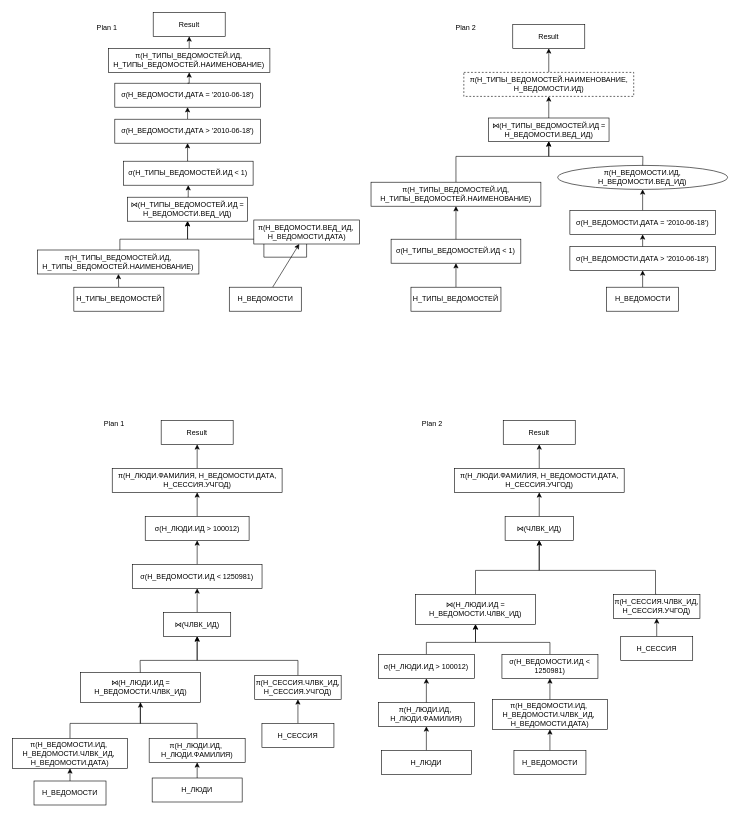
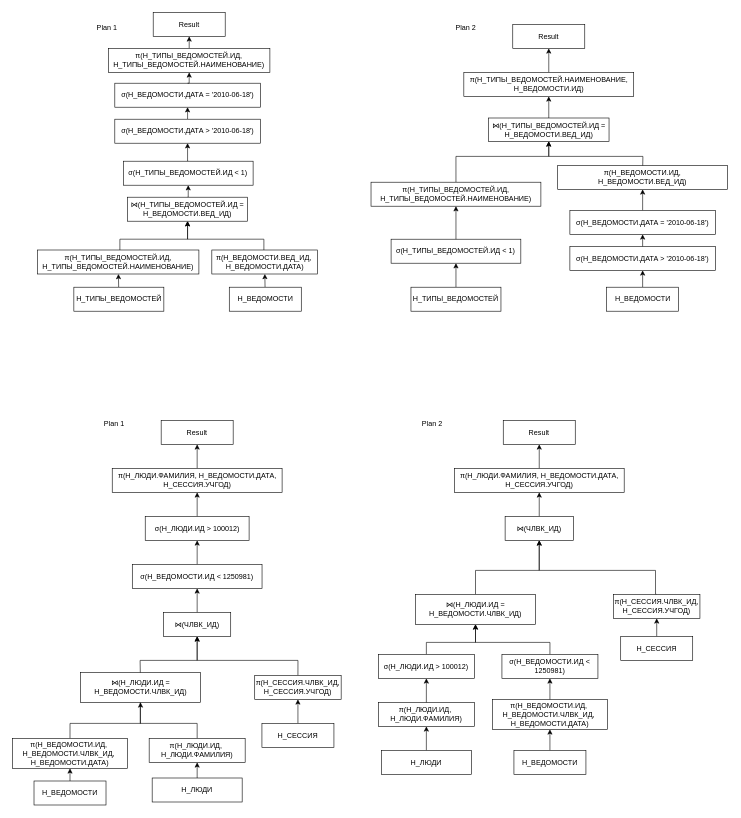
(549, 84) -> (549, 84)
(643, 177) -> (643, 177)
(307, 232) -> (265, 262)
